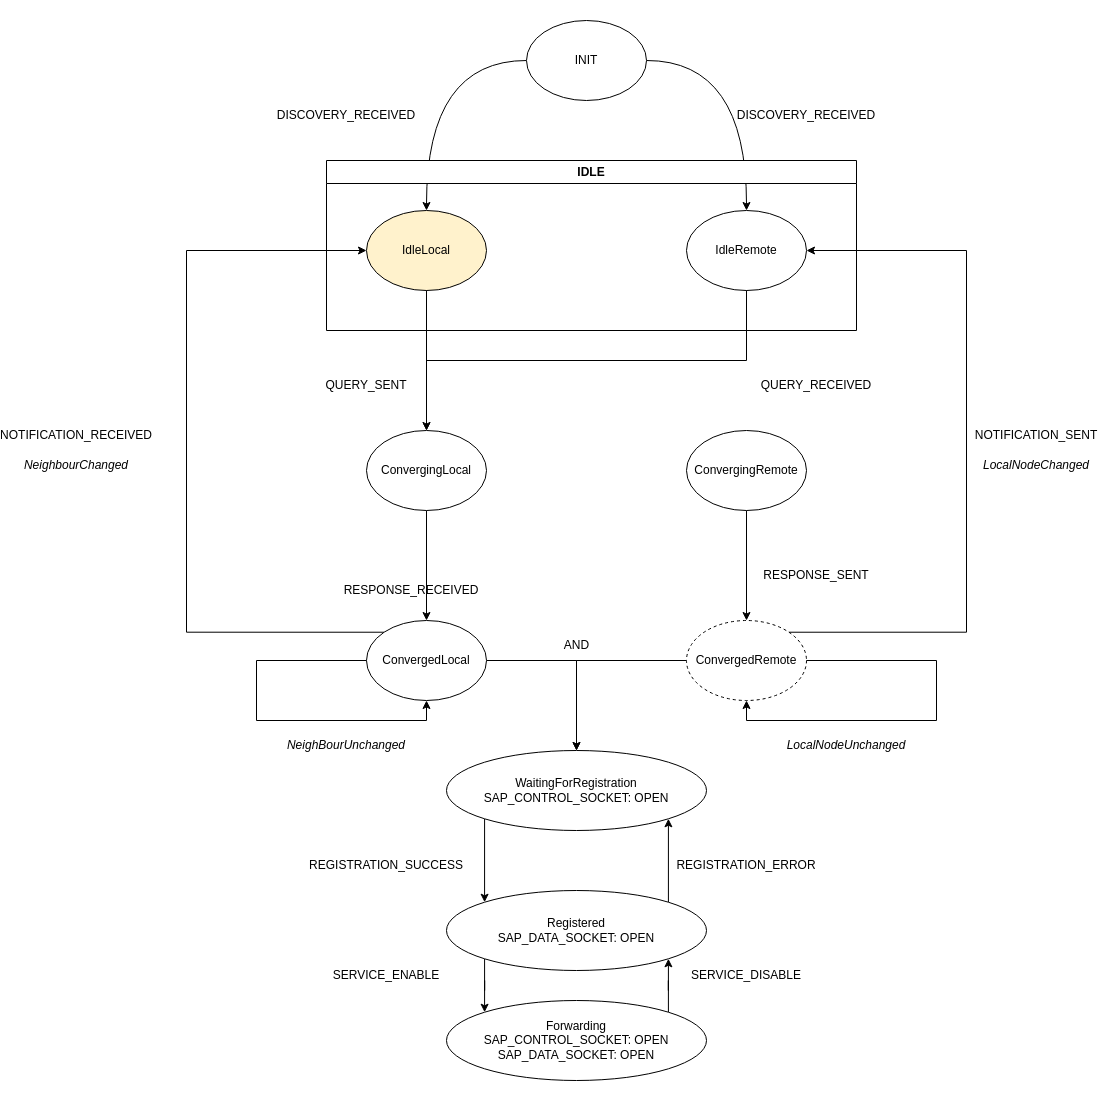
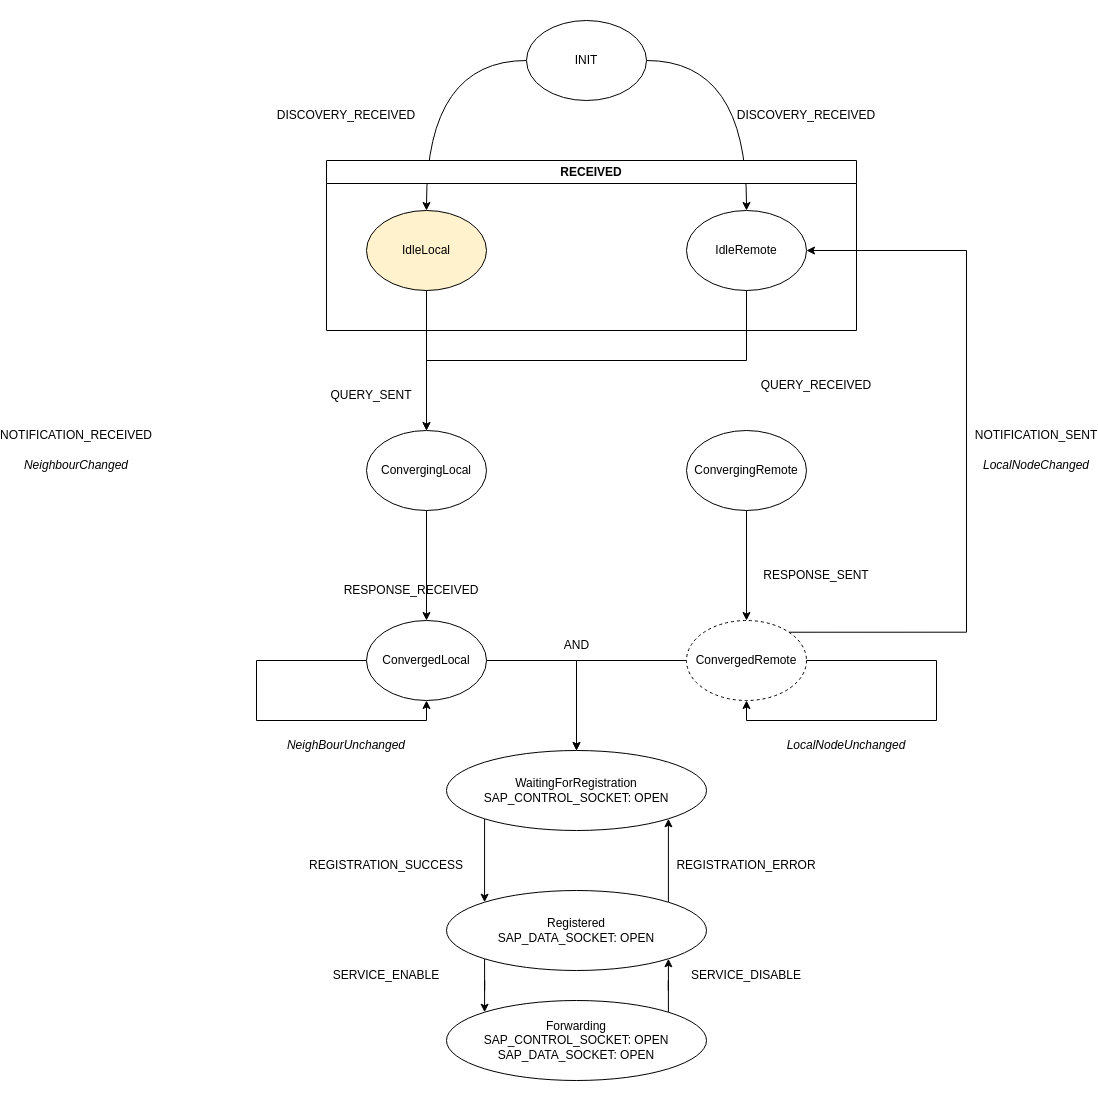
(592, 173) -> (592, 173)
(367, 386) -> (372, 396)
(187, 454) -> none
